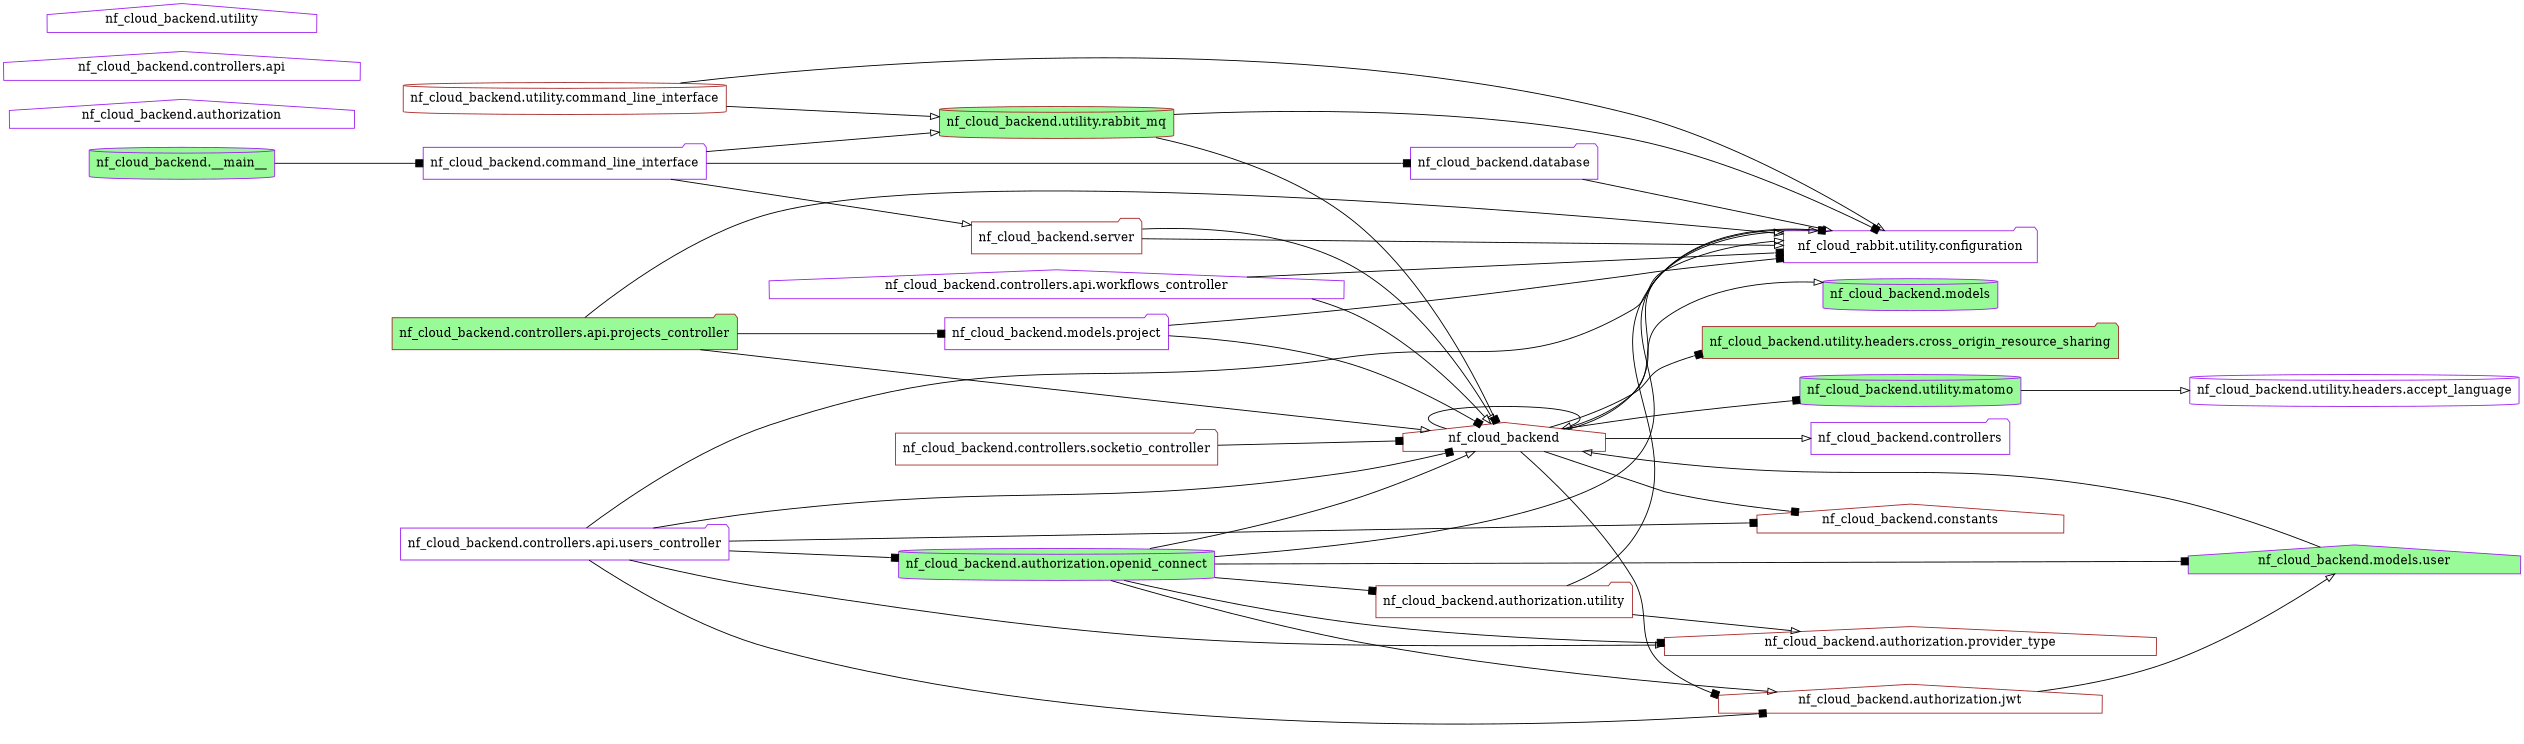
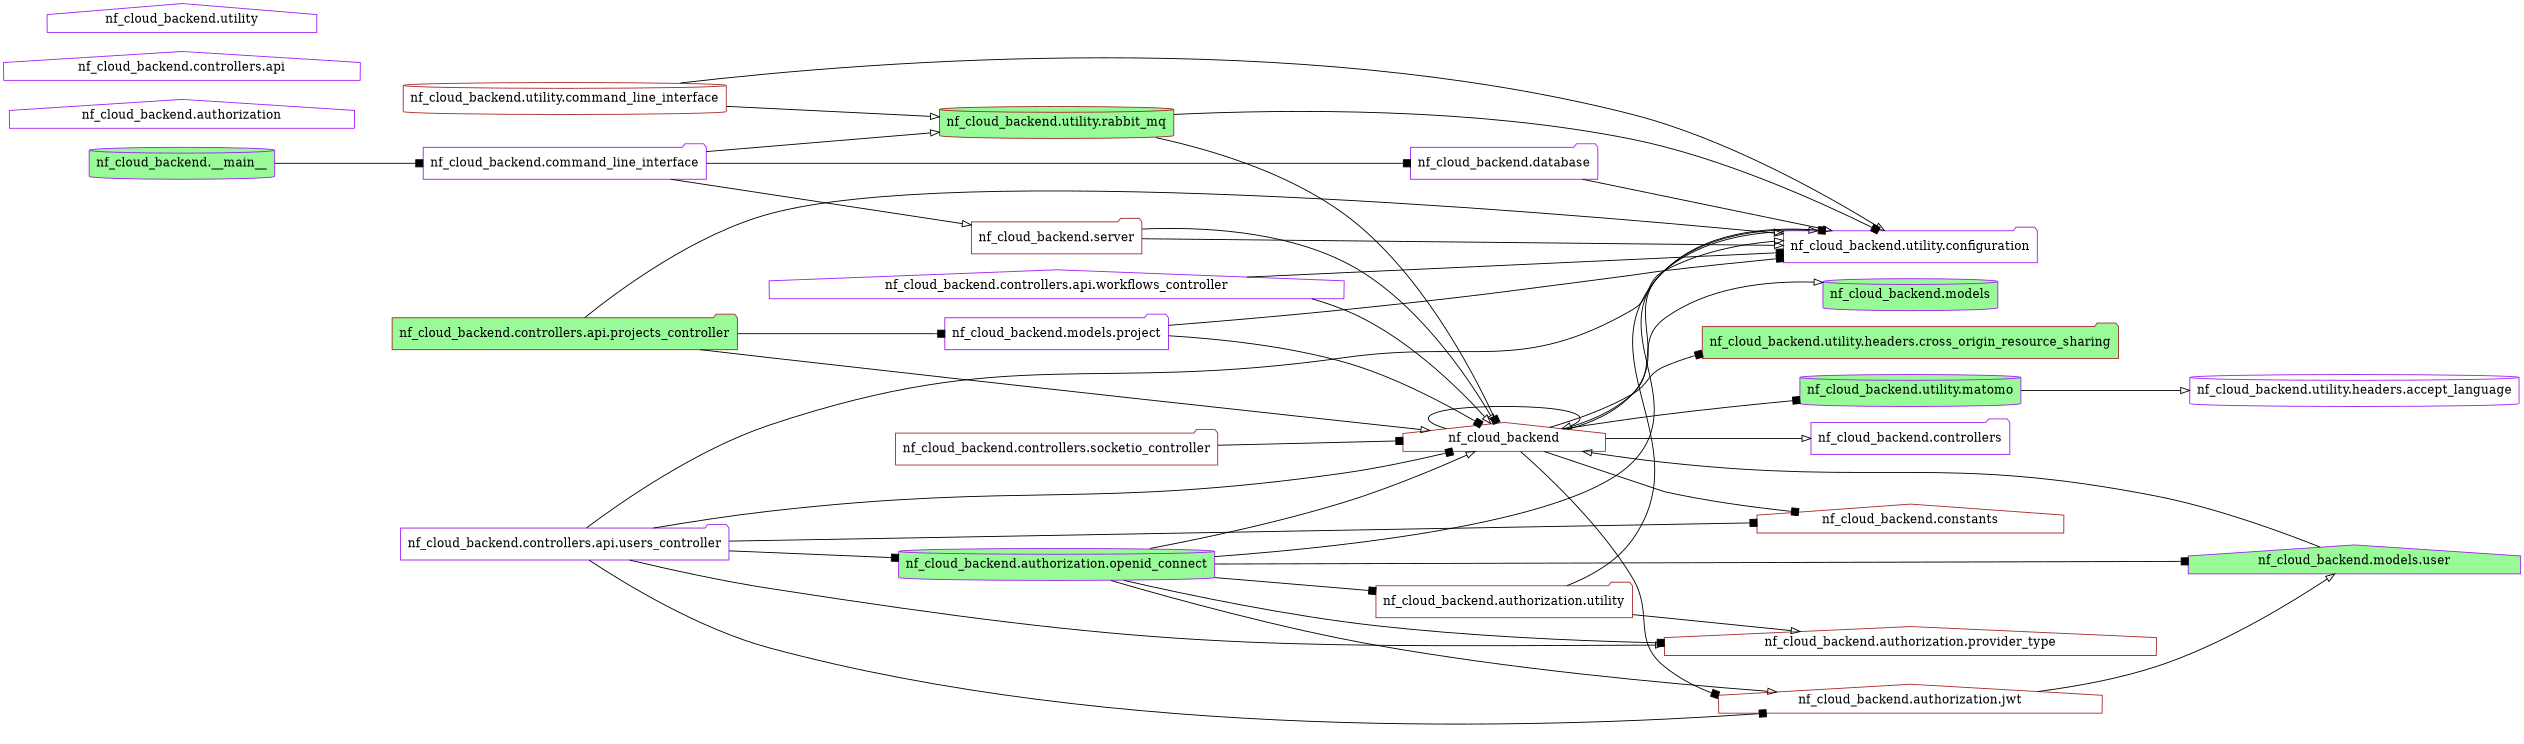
(1910, 247) -> (1910, 247)
